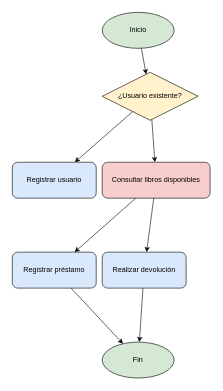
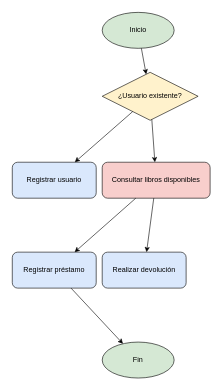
(141, 314) -> none
